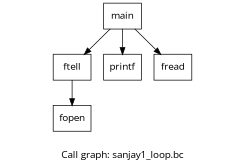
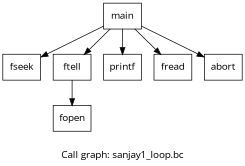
none -> (22, 67)
none -> (223, 67)
